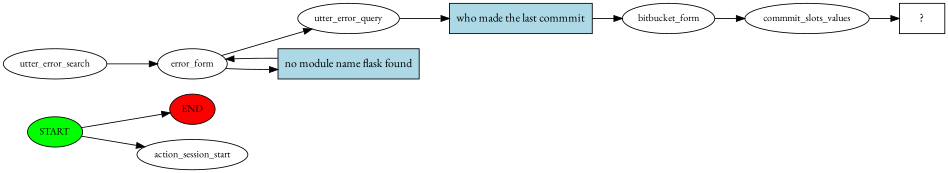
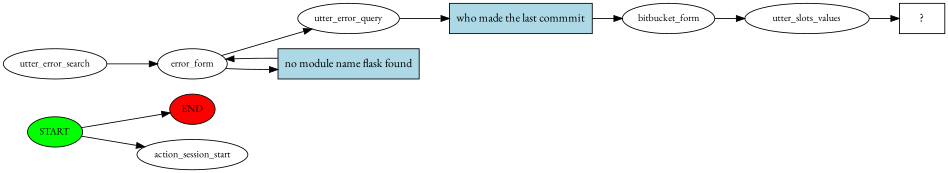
(807, 18) -> (807, 18)
